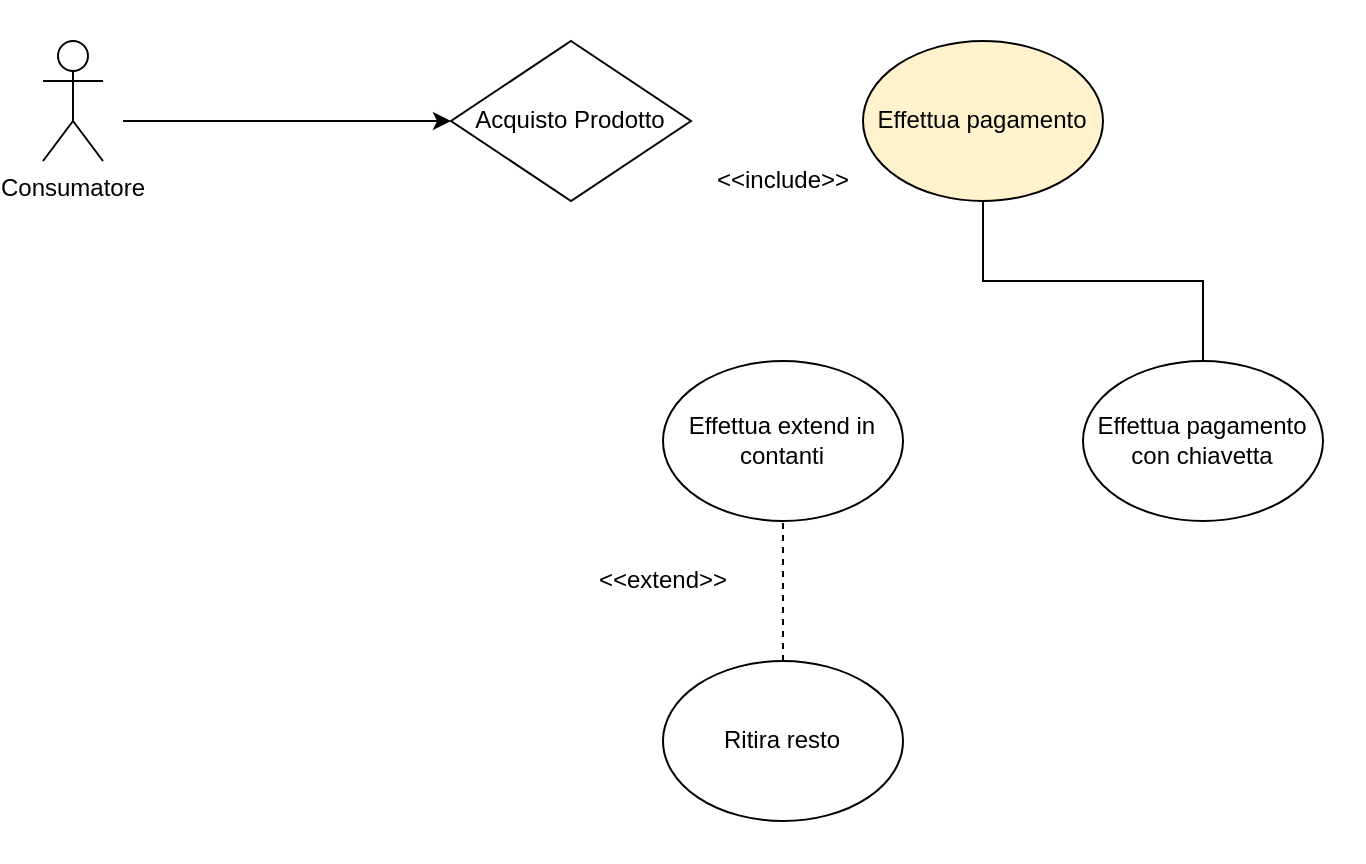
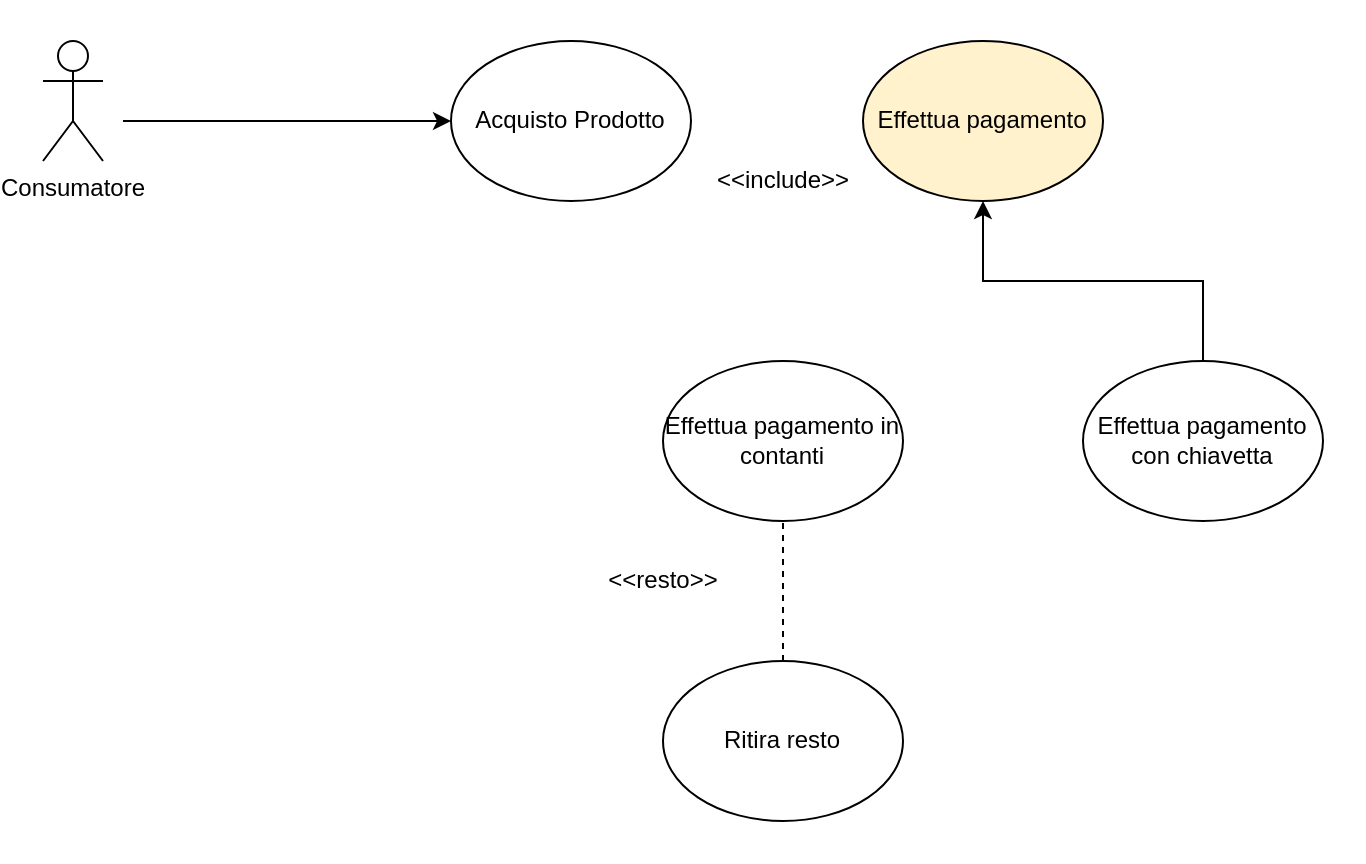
(571, 121) -> (571, 121)
(983, 210) -> (983, 216)
(783, 441) -> (783, 441)
(664, 581) -> (664, 581)
